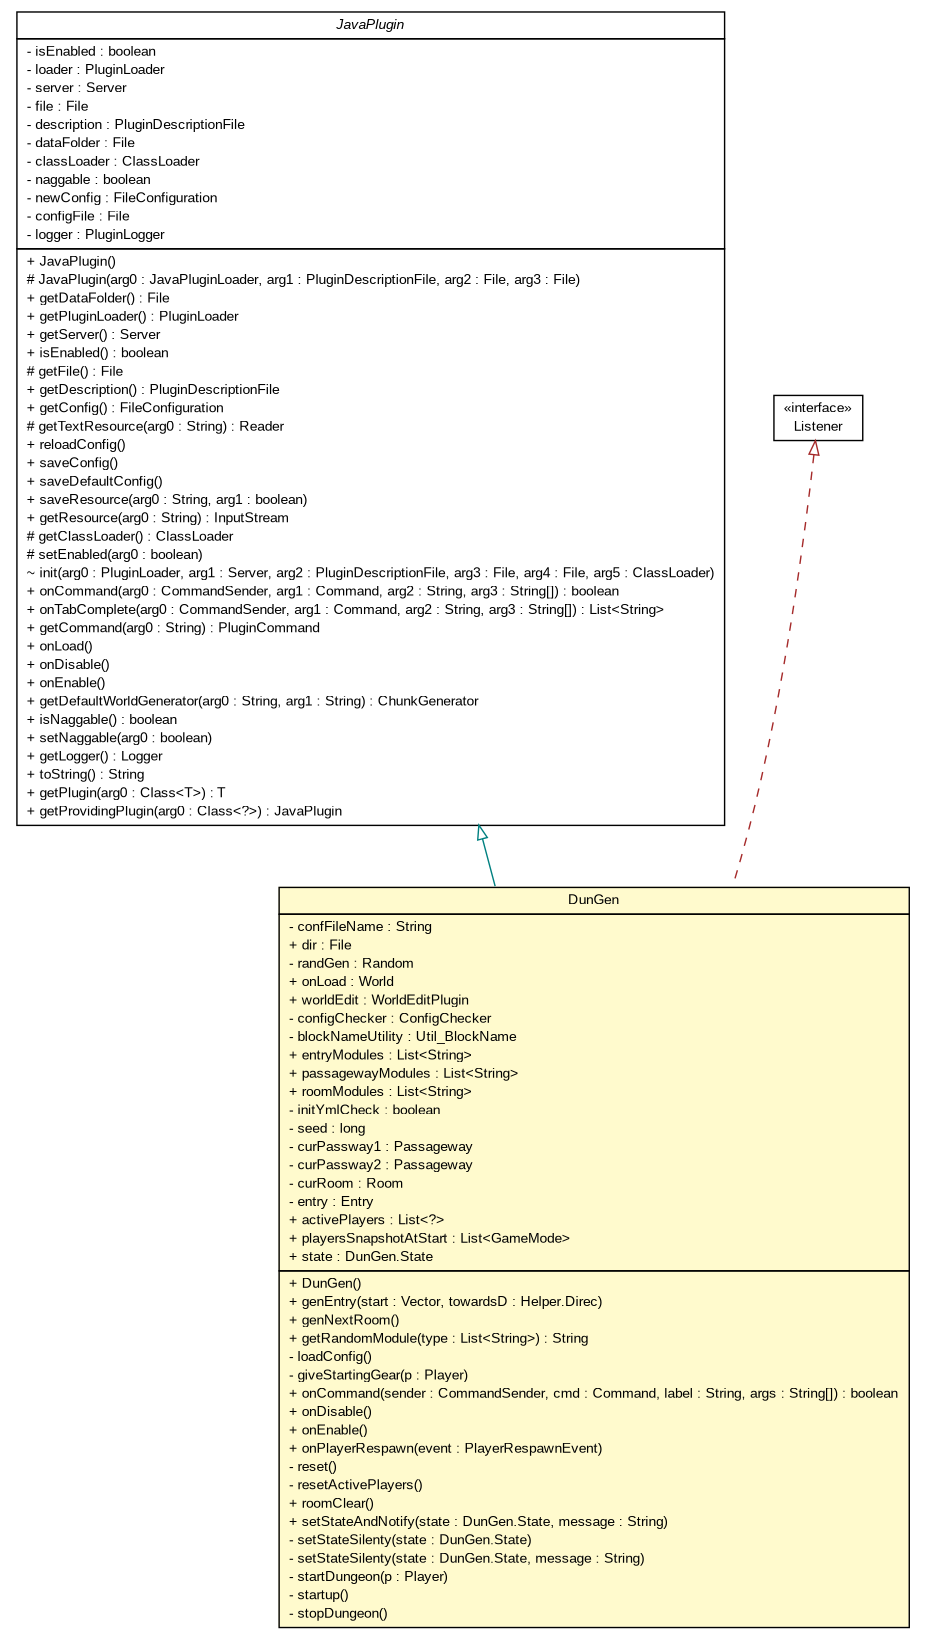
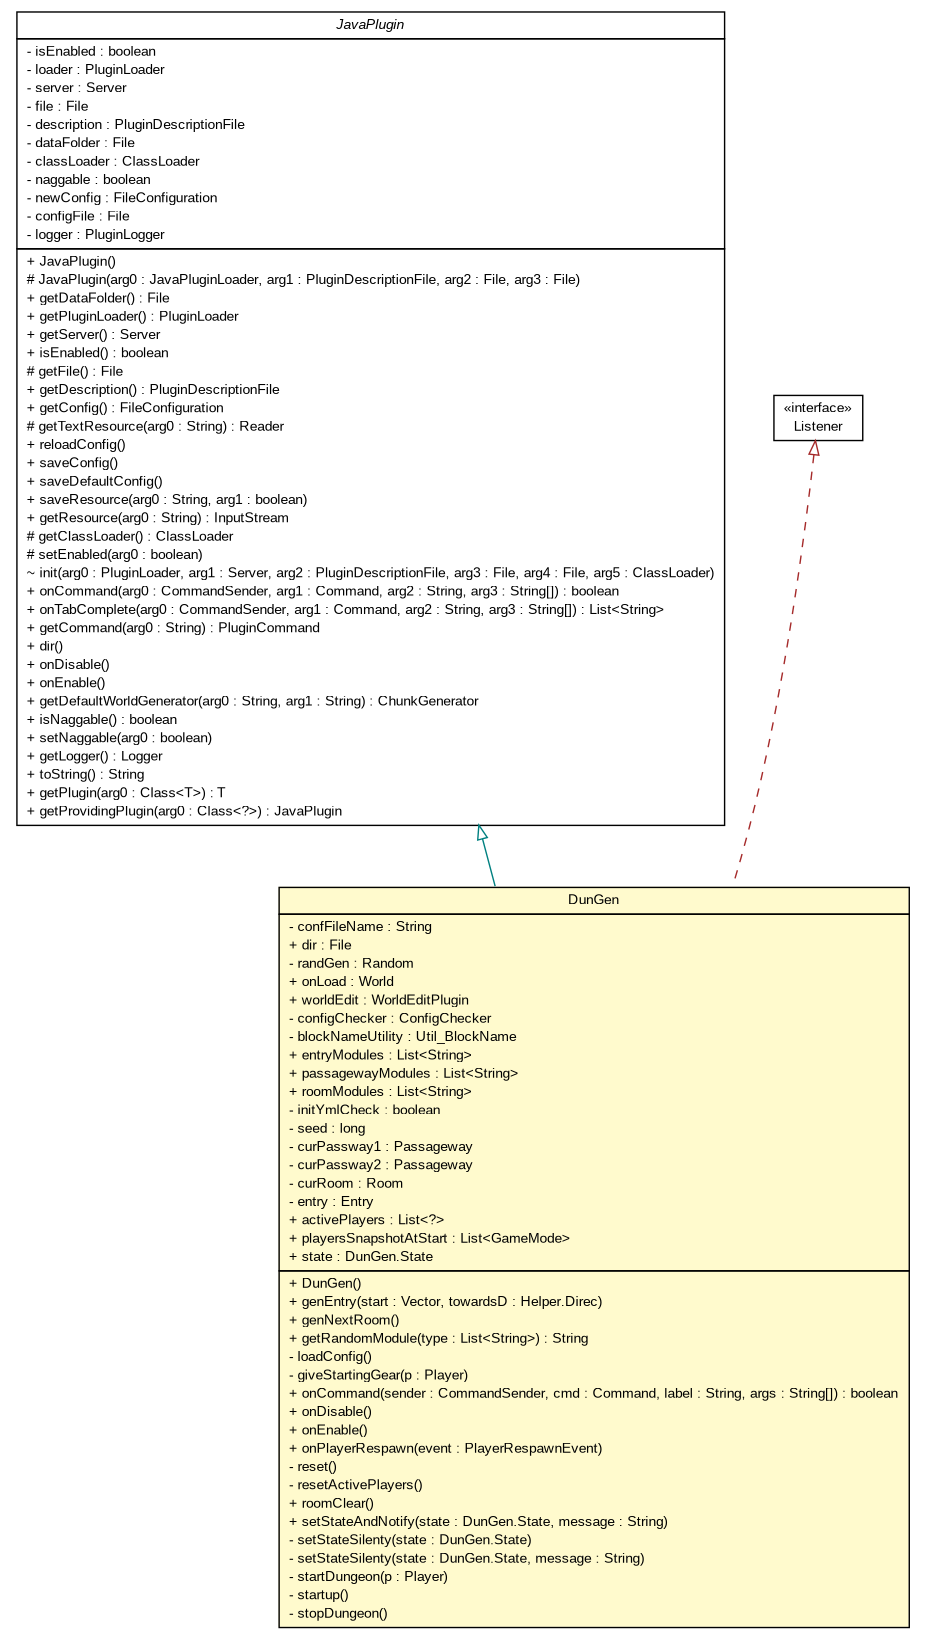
(60, 646) -> (45, 646)
